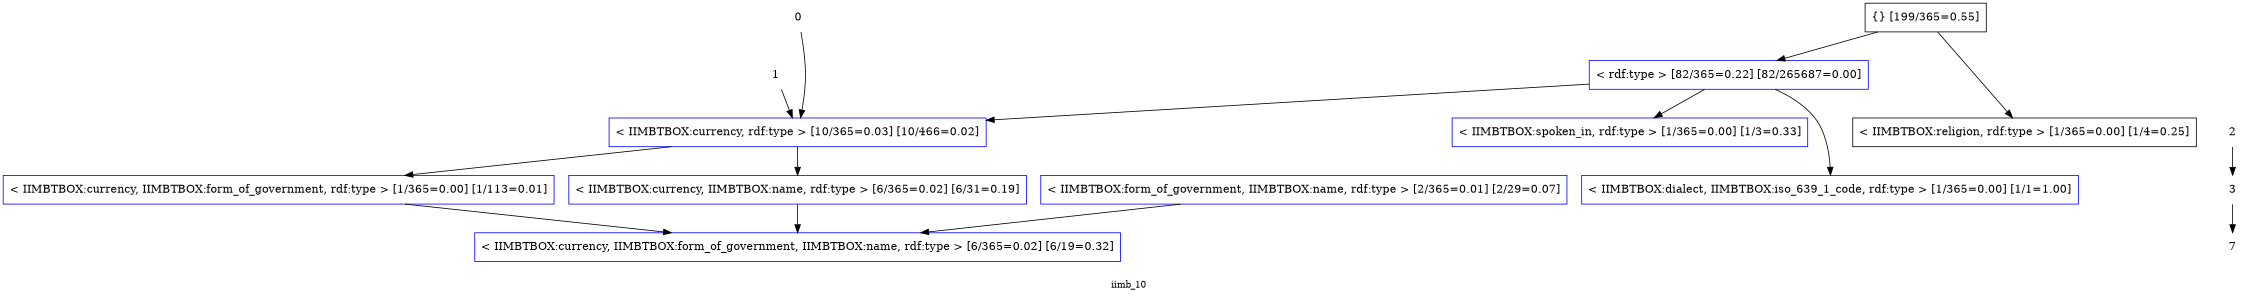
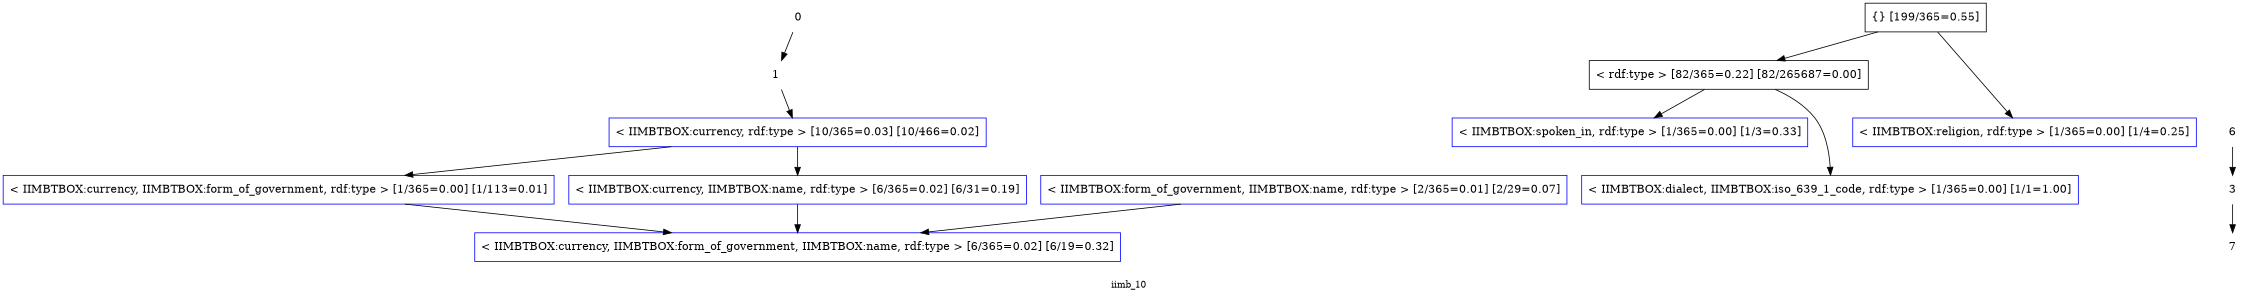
(805, 71) -> (789, 43)
(1729, 75) -> (1729, 75)
(1292, 102) -> none
(2025, 132) -> (2025, 132)
(2233, 132) -> (2233, 132)
